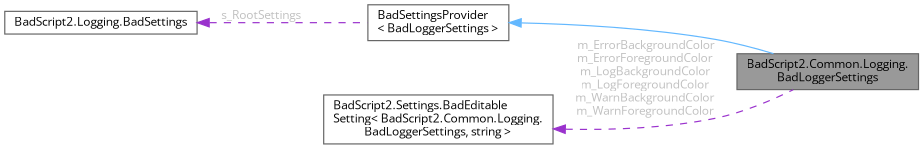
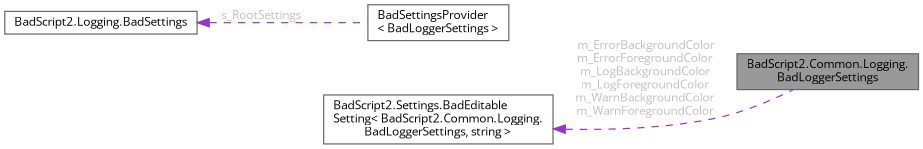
(648, 30) -> none
